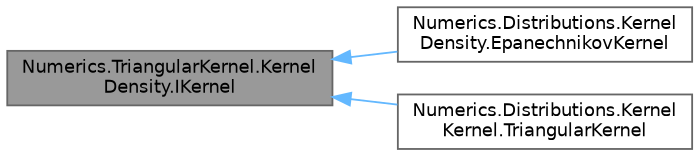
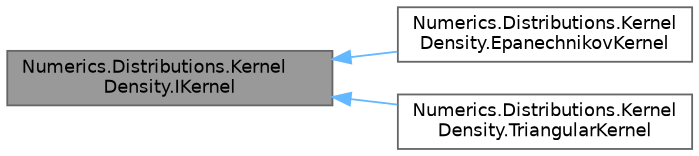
(170, 78) -> (170, 78)
(545, 122) -> (545, 122)
